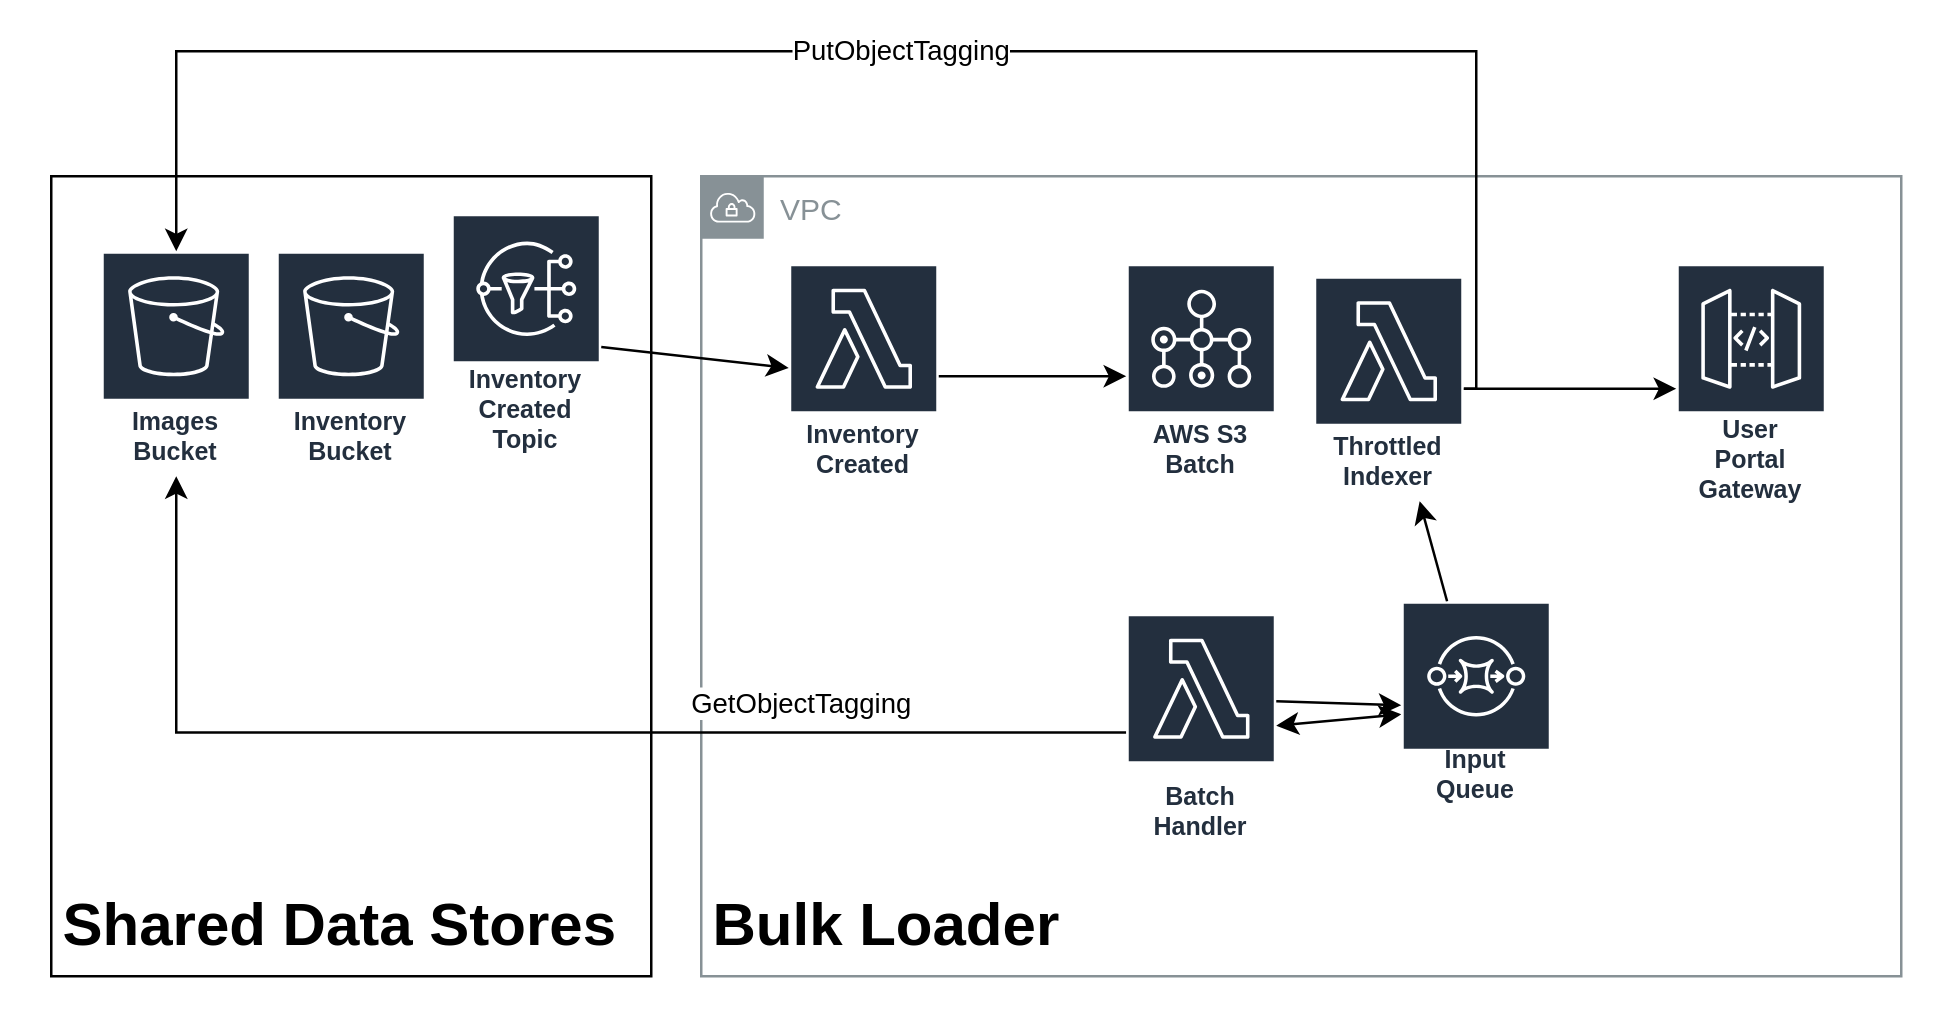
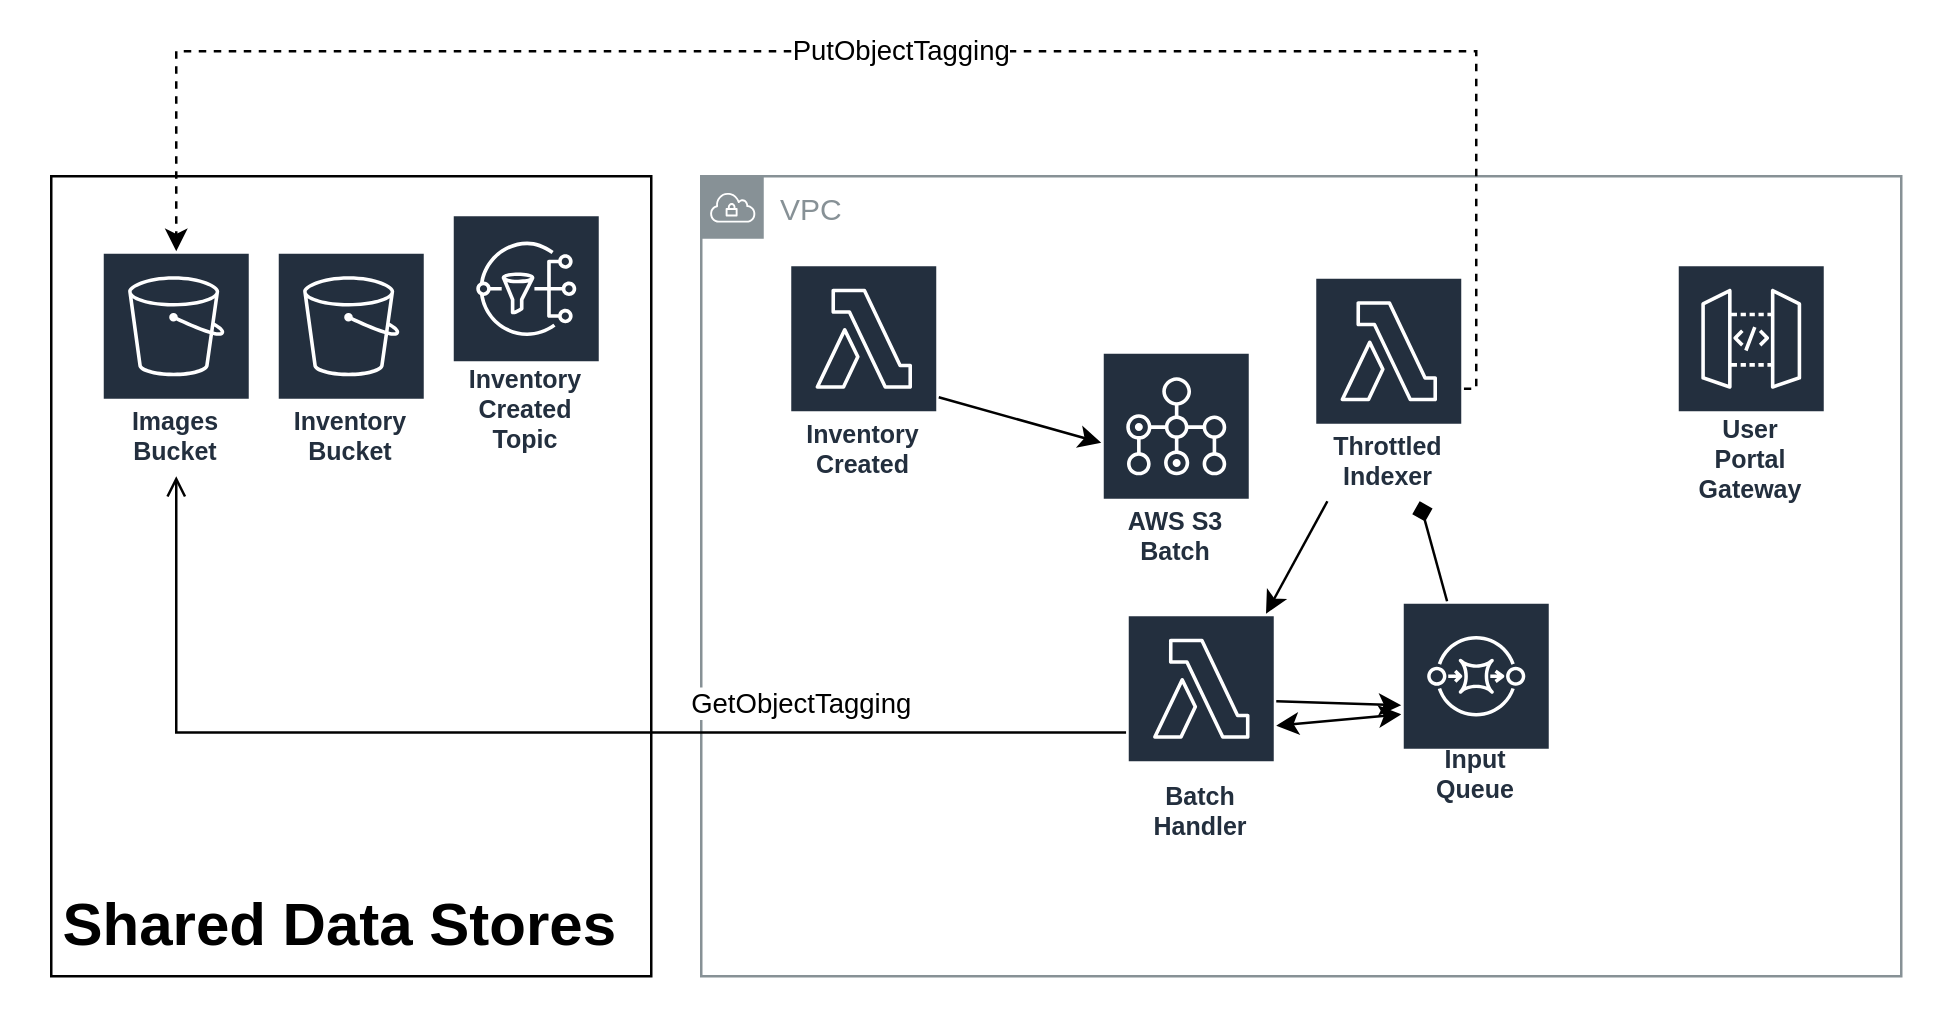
(394, 51) -> (394, 51)
(687, 357) -> none
(1201, 376) -> (1176, 464)
(1568, 389) -> (1301, 551)
(176, 494) -> (176, 490)
(1425, 520) -> (1425, 521)
(1001, 926) -> none
